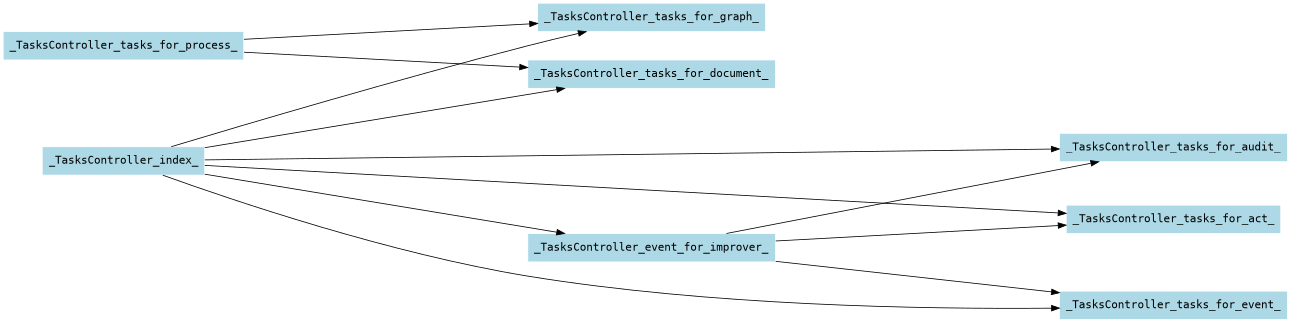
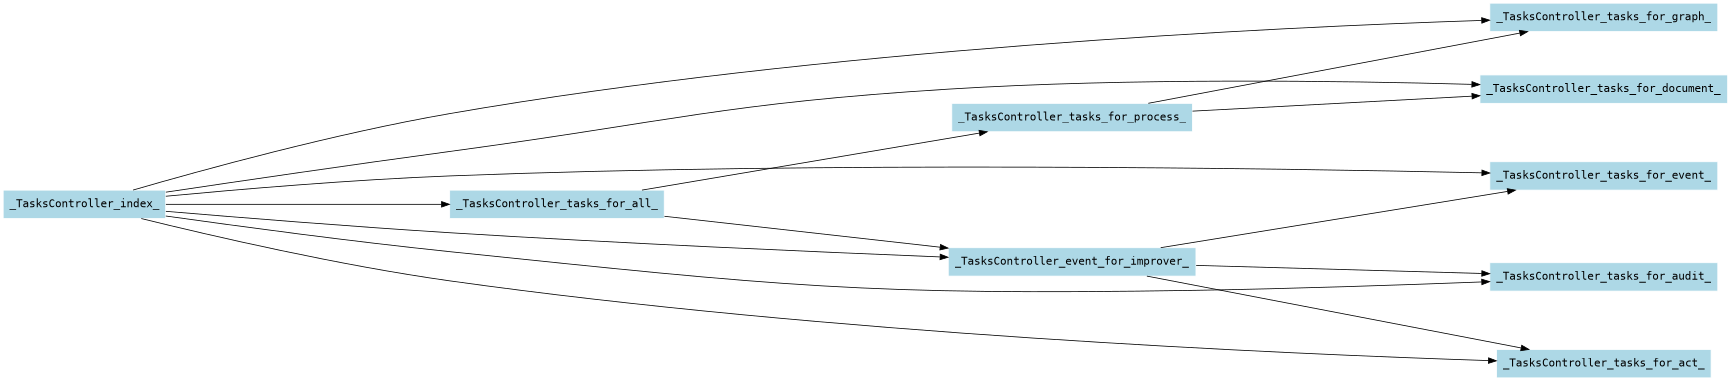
none -> (557, 204)
